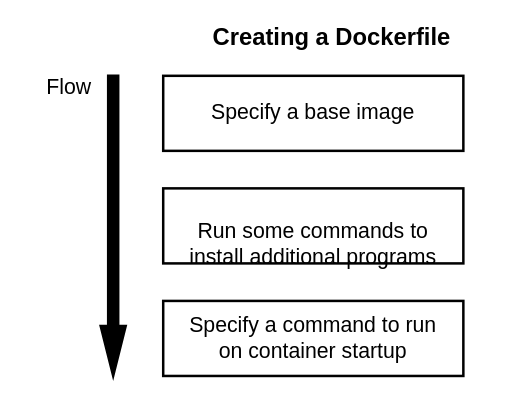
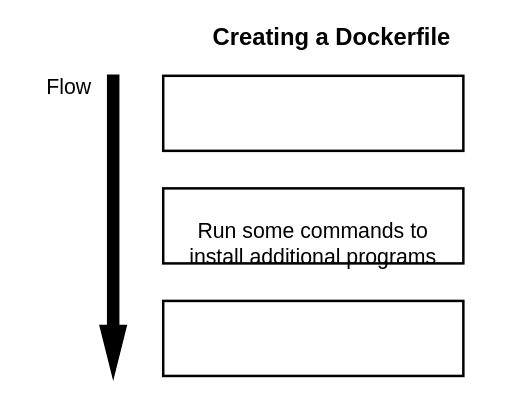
(313, 113) -> none
(313, 338) -> none
